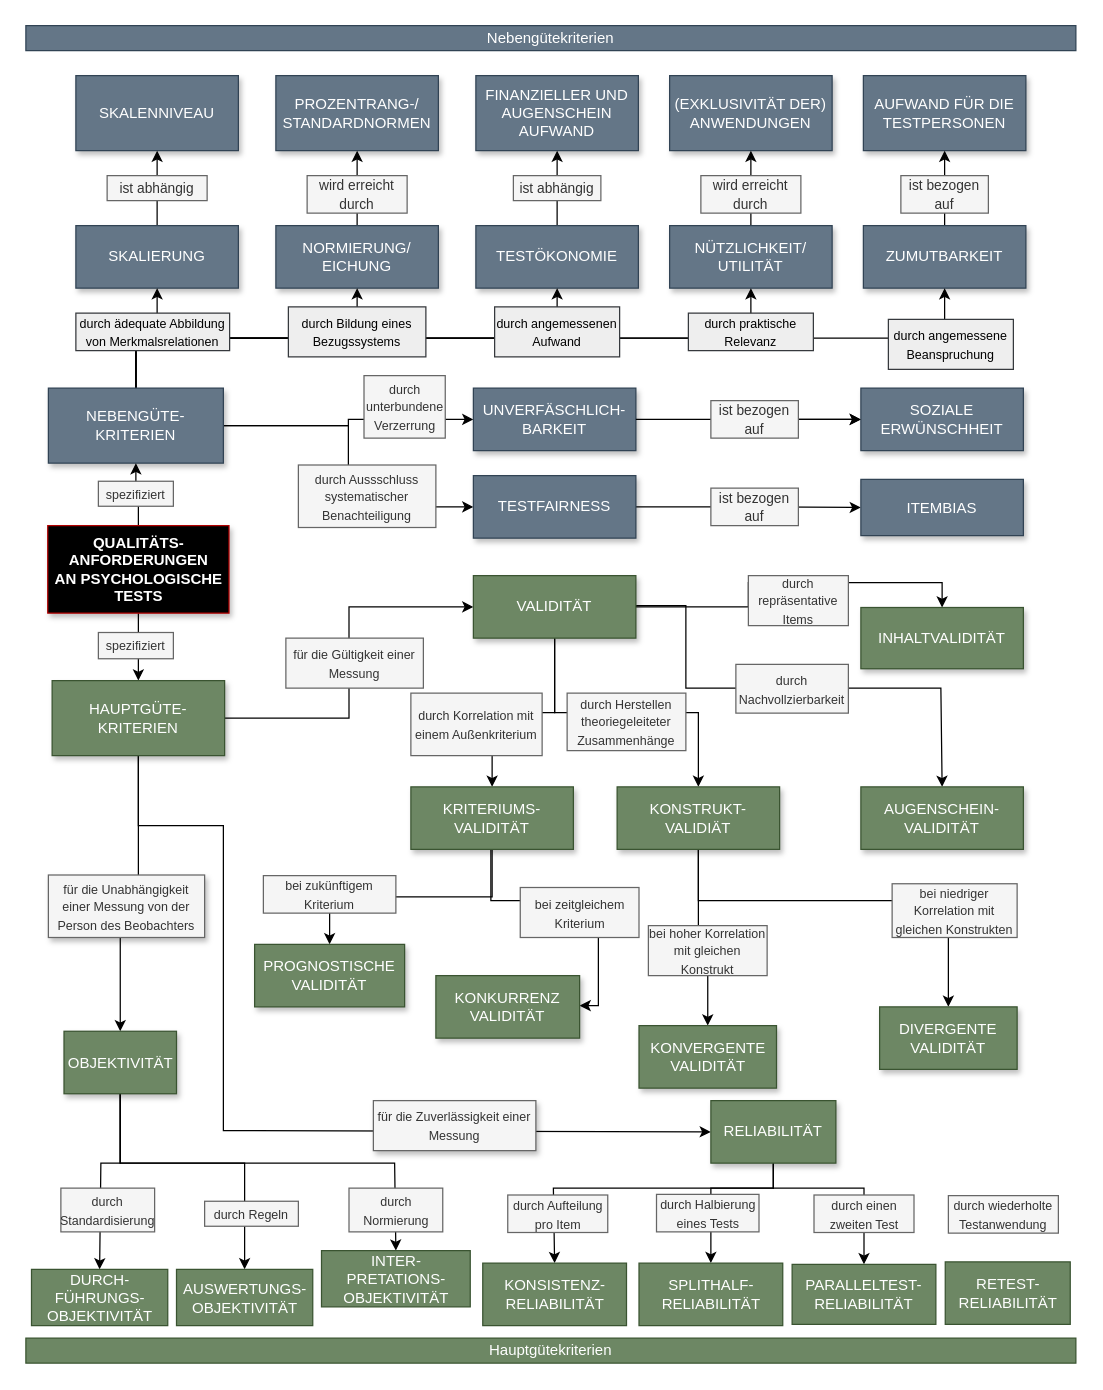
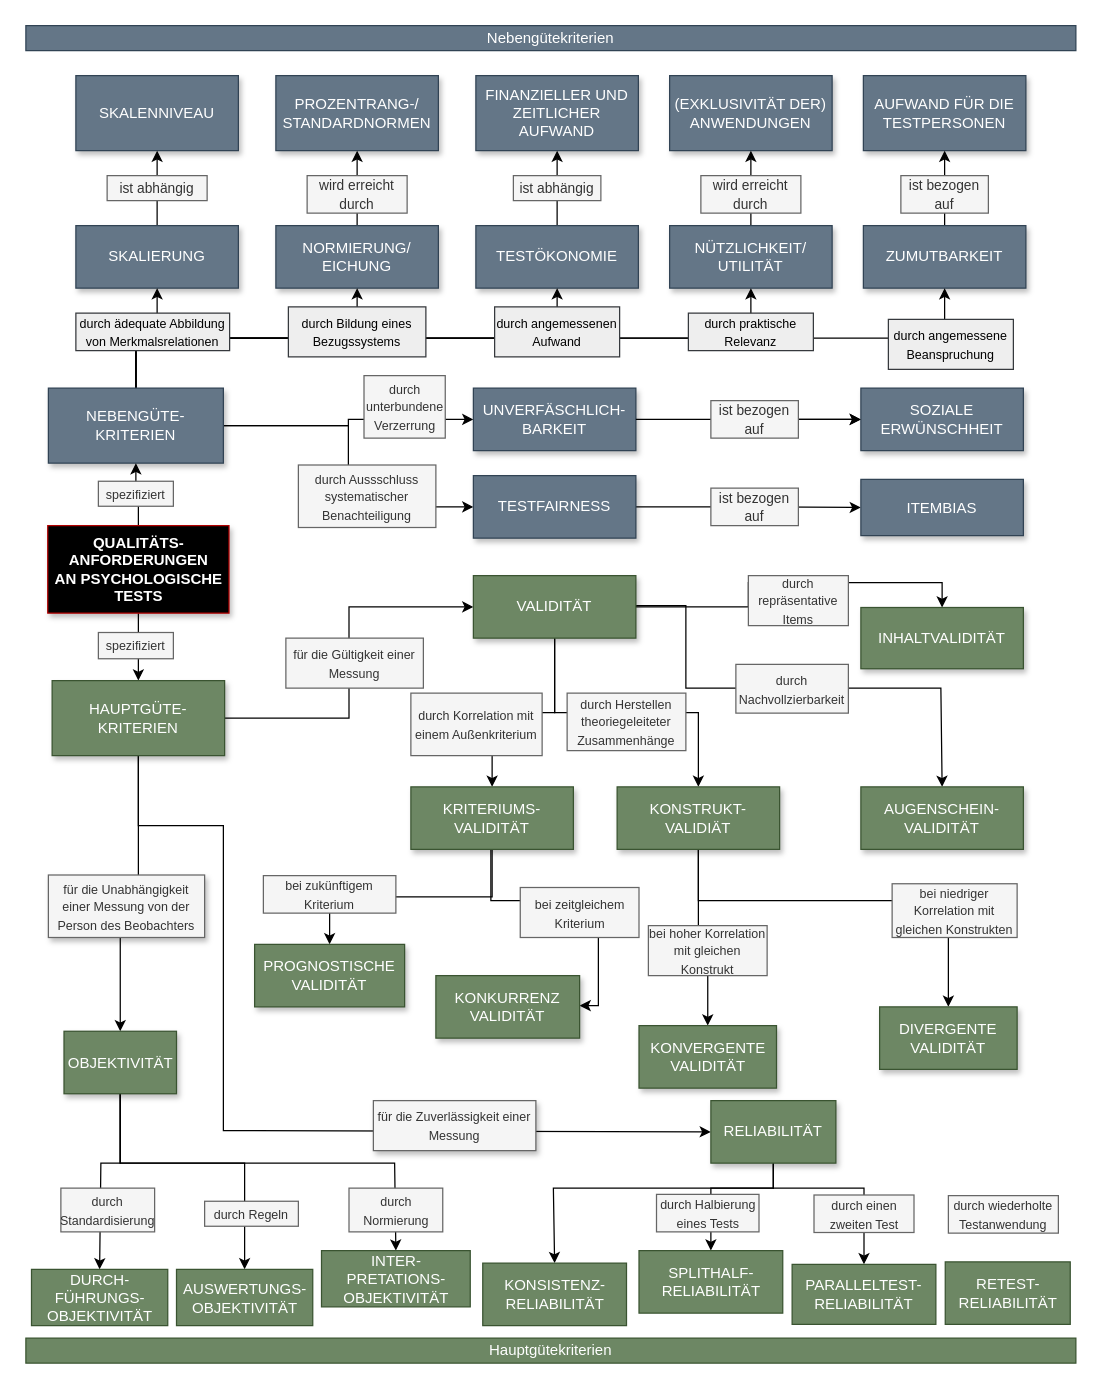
(557, 113) -> (557, 113)
(558, 1214) -> none
(711, 1294) -> (711, 1282)
